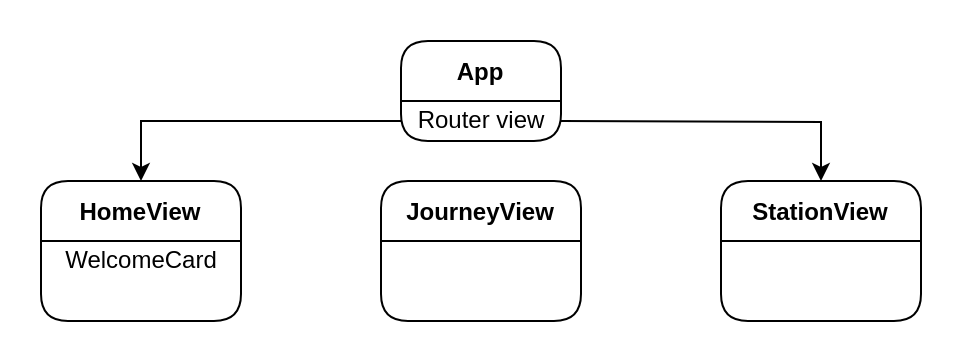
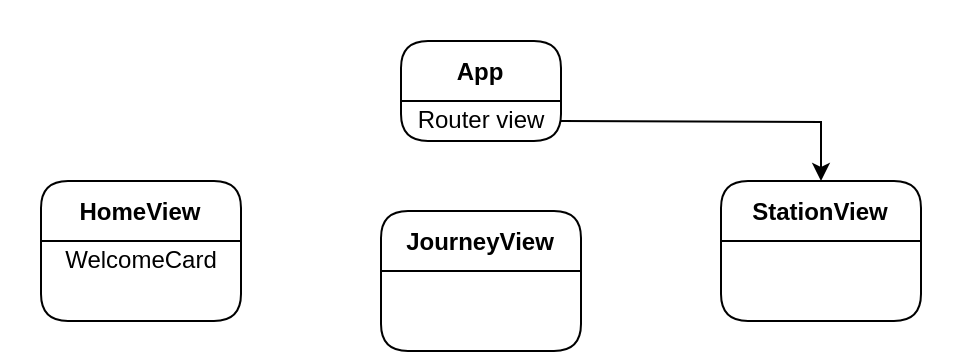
(246, 121) -> none
(481, 251) -> (481, 281)
